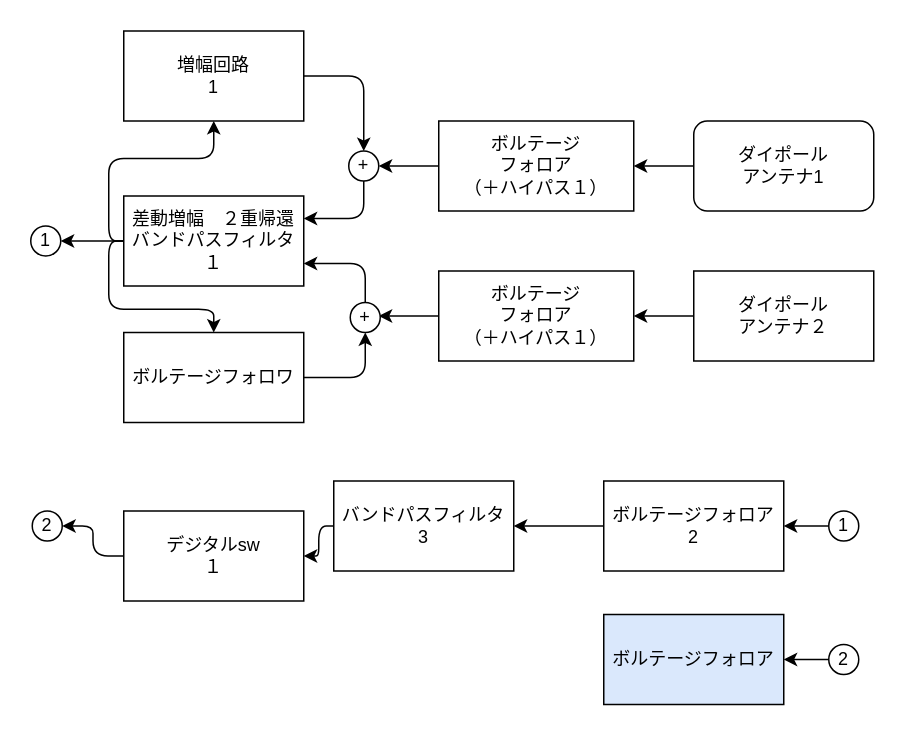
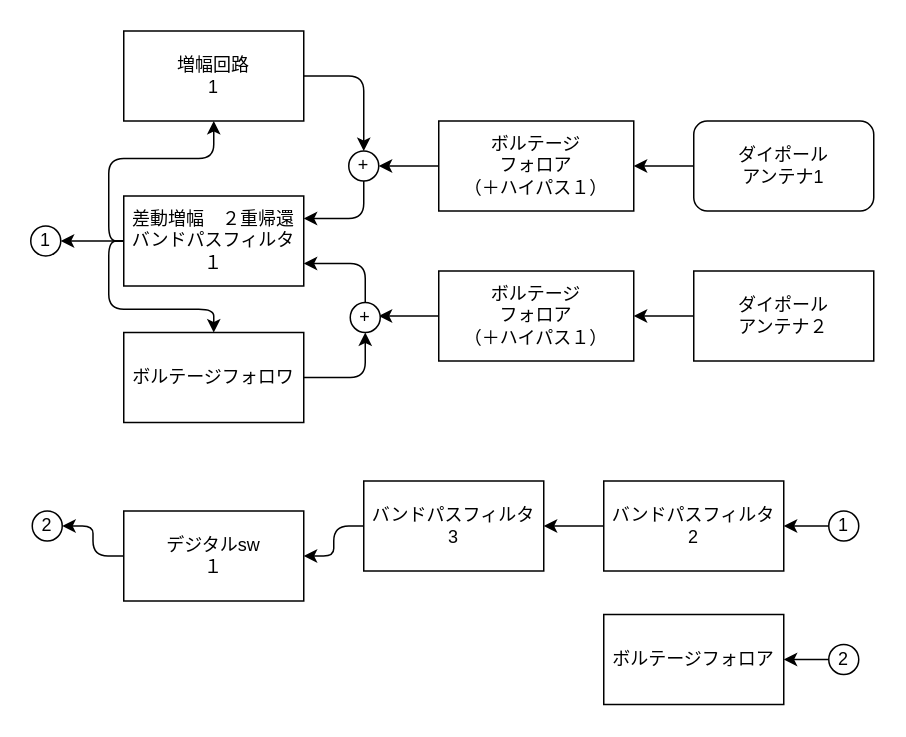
(424, 526) -> (454, 526)
(694, 526) -> (694, 526)
(694, 659) -> (694, 659)
